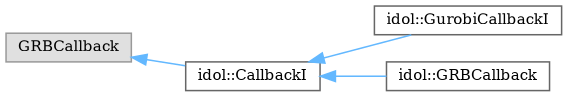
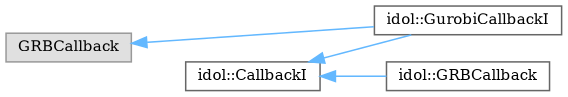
(166, 63) -> (261, 35)
